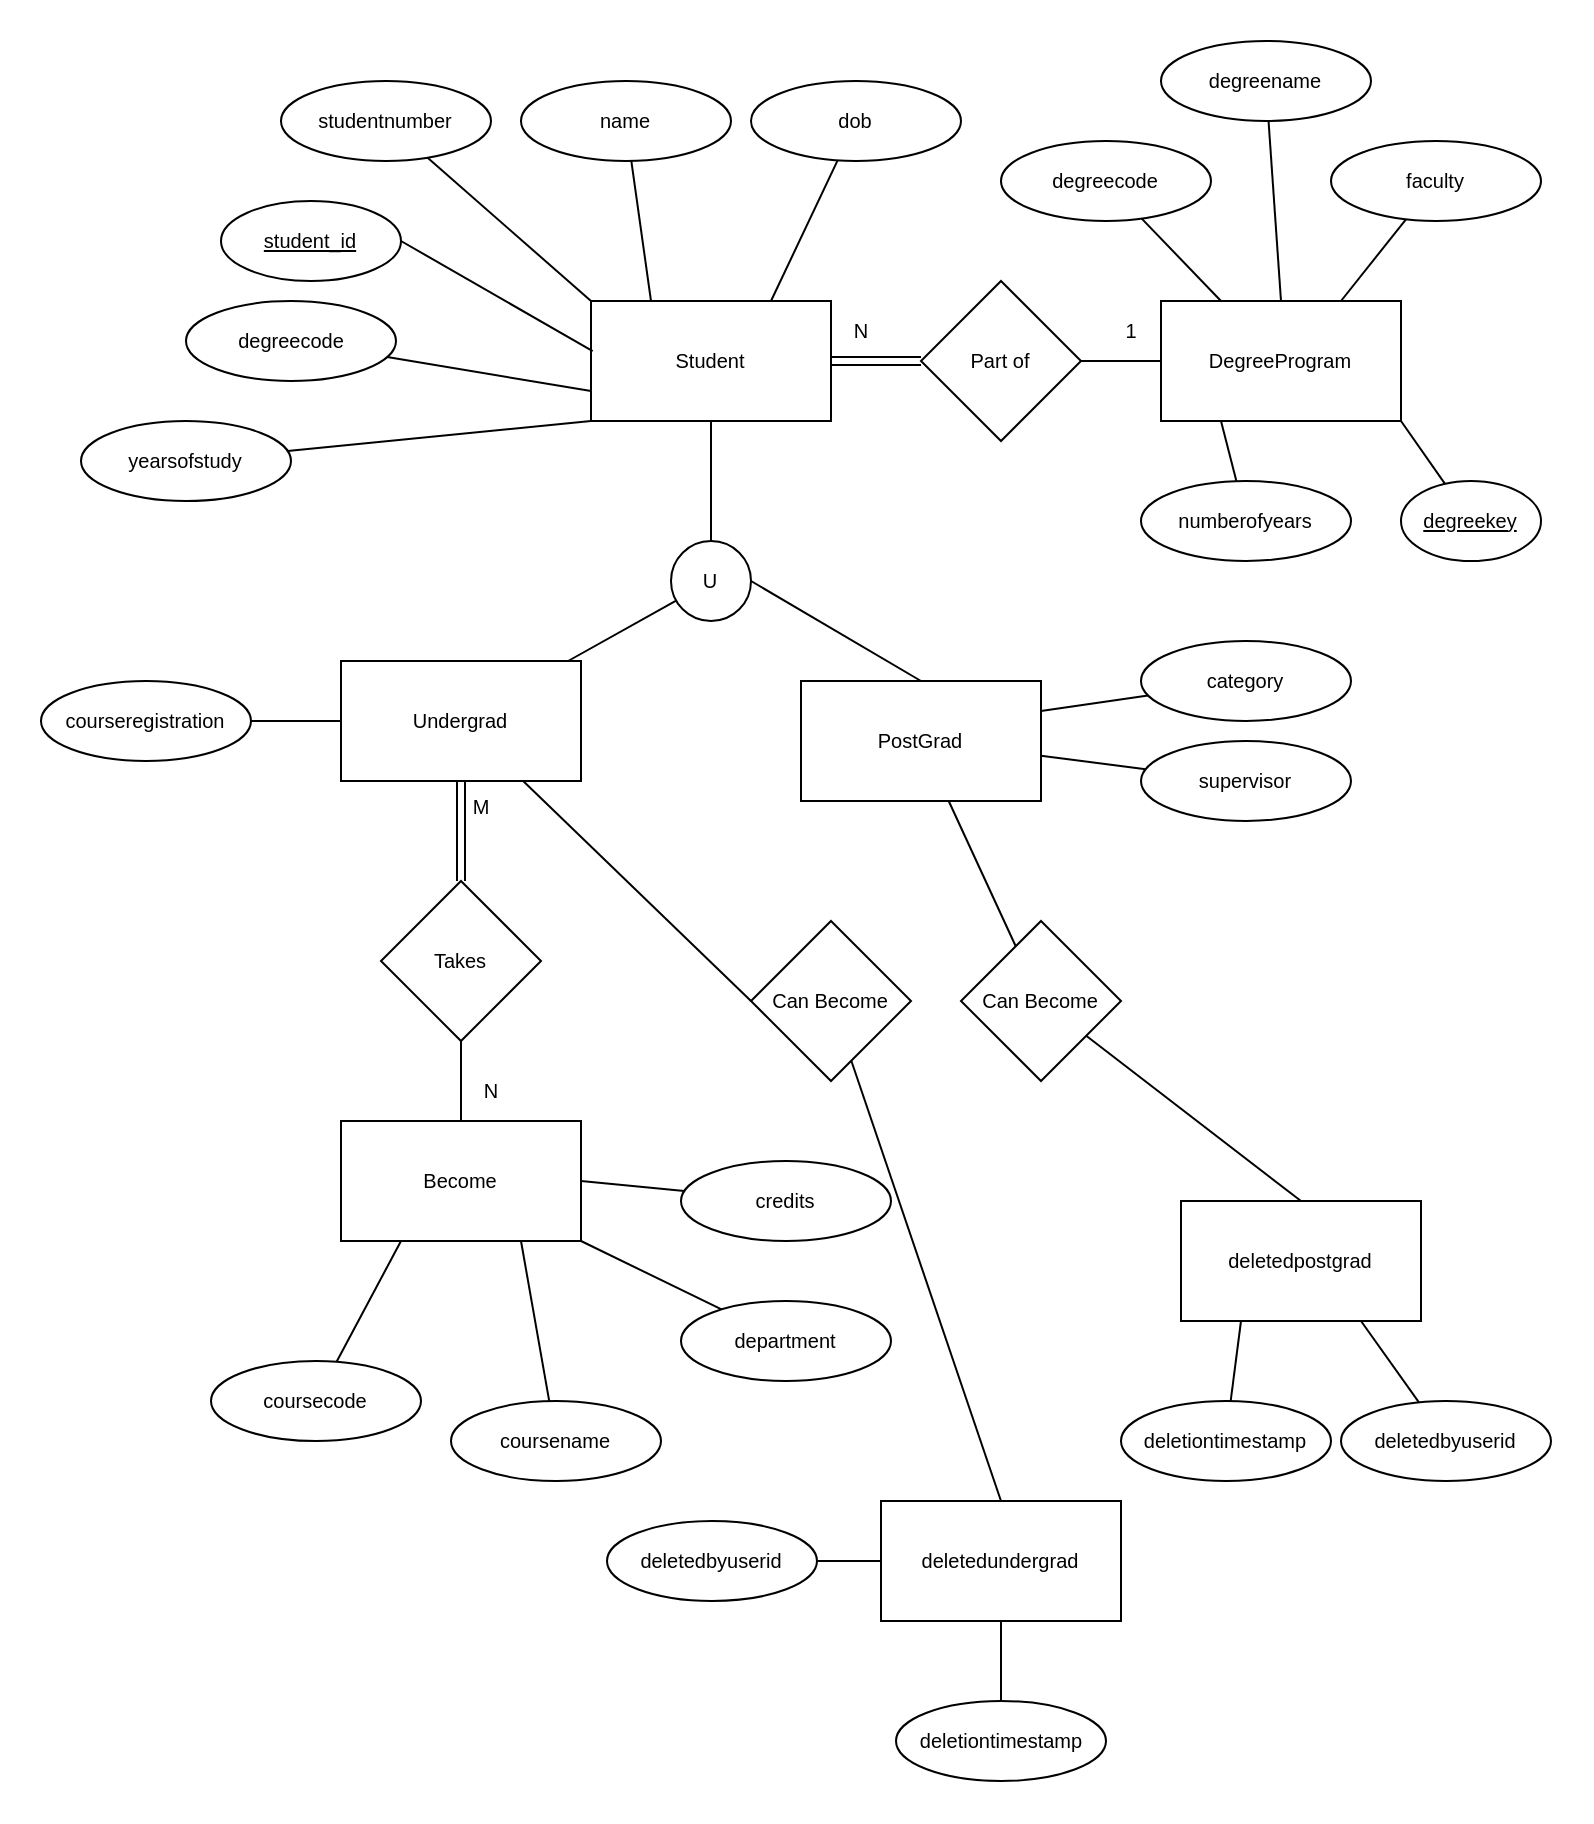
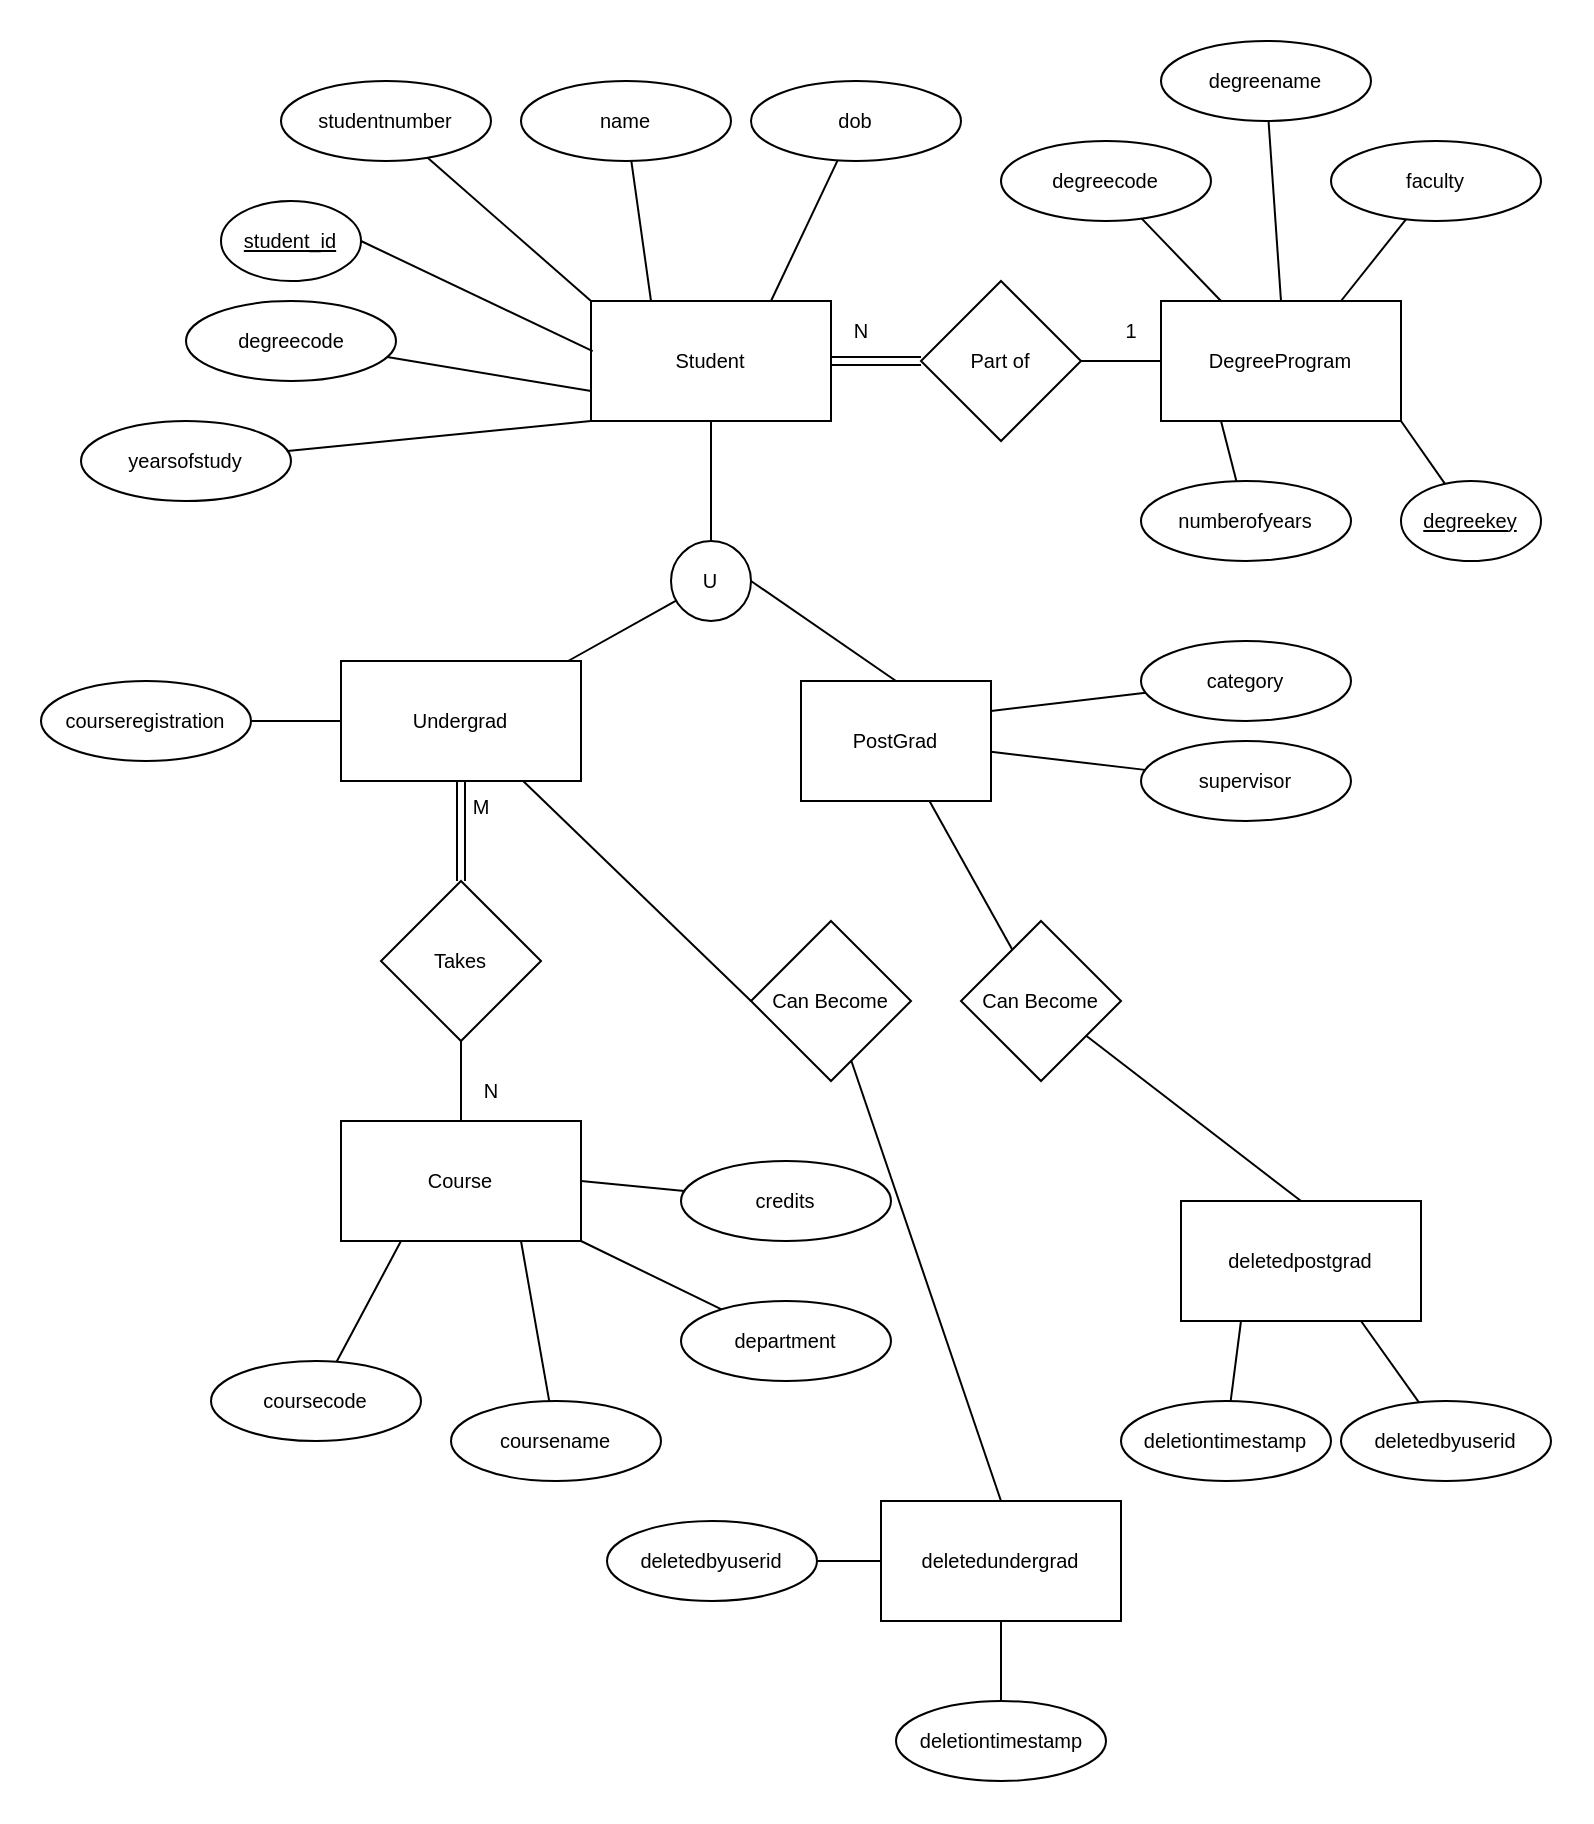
(311, 241) -> (291, 241)
(921, 741) -> (896, 741)
(461, 1181) -> (461, 1181)
